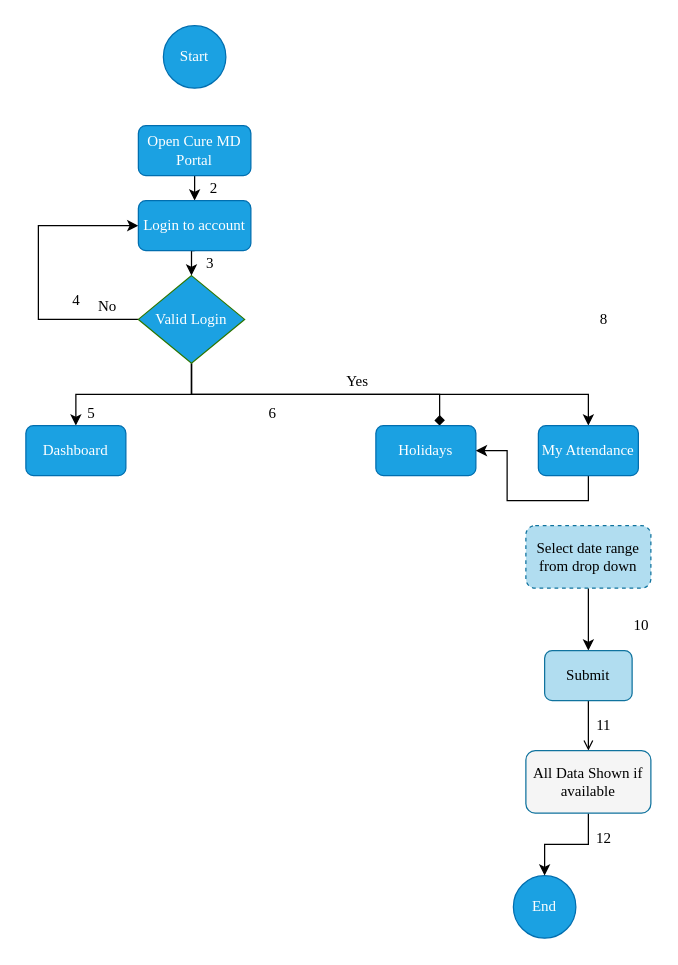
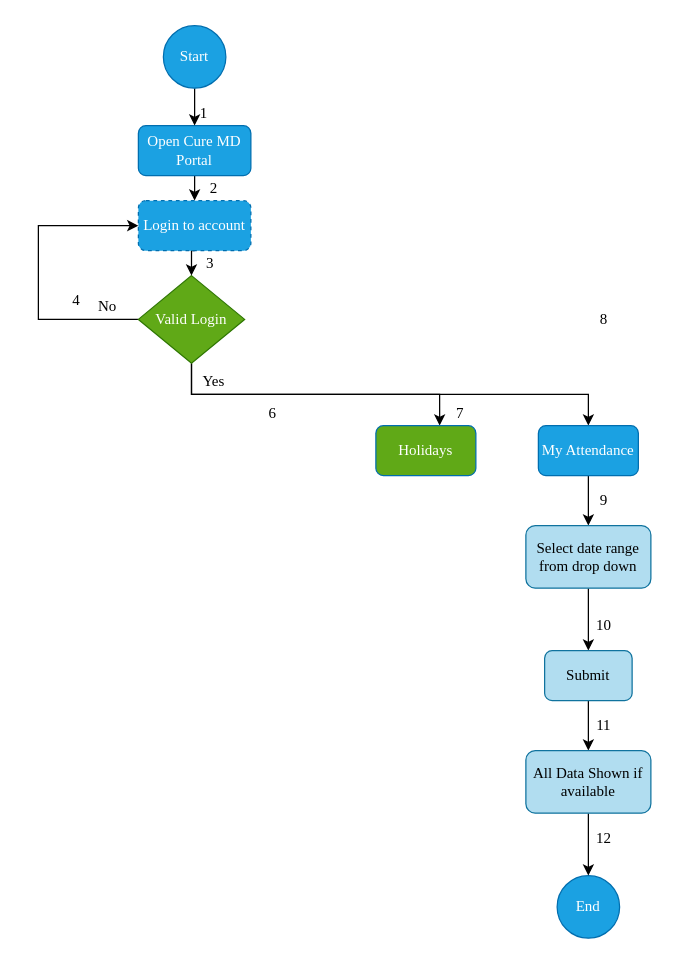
none -> (194, 102)
none -> (204, 113)
(194, 226) -> (194, 226)
(191, 319) -> (191, 319)
(357, 382) -> (213, 382)
(121, 394) -> none
(91, 413) -> none
none -> (460, 413)
(439, 415) -> (439, 416)
(76, 451) -> none
(426, 451) -> (426, 451)
(513, 501) -> (588, 508)
none -> (604, 501)
(588, 557) -> (588, 557)
(641, 626) -> (604, 626)
(588, 743) -> (588, 741)
(588, 782) -> (588, 782)
(544, 907) -> (588, 907)
